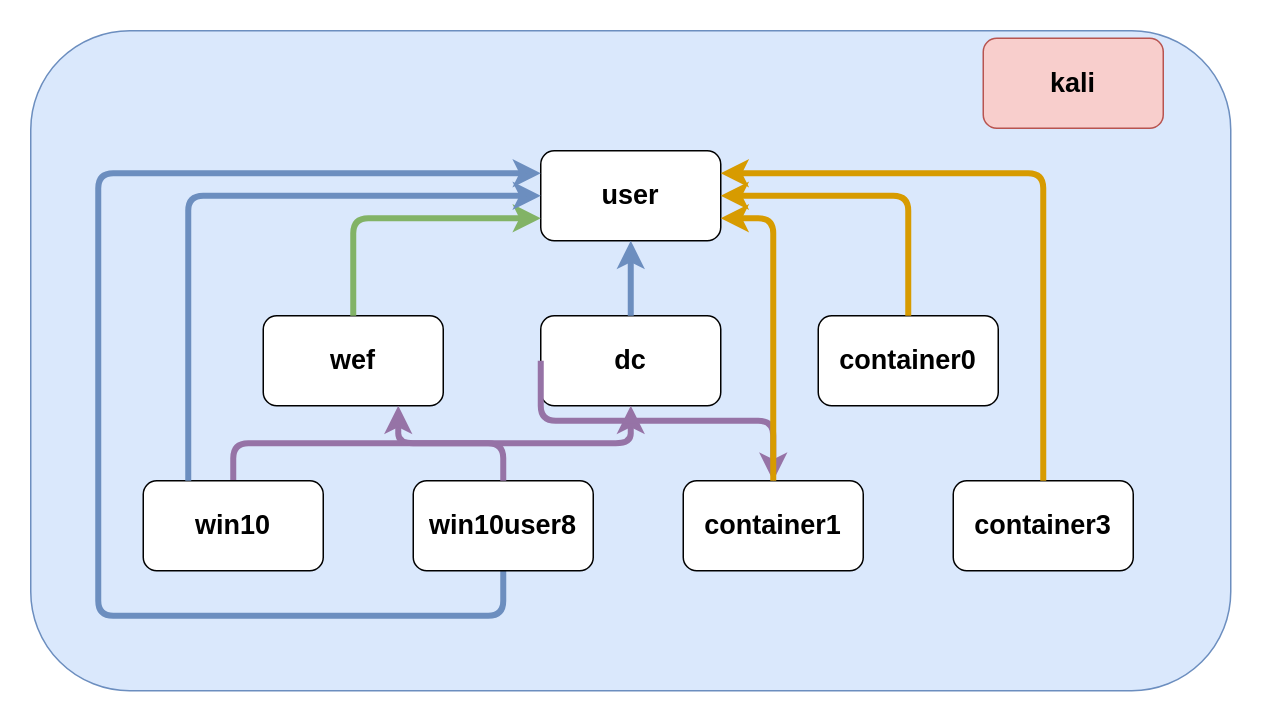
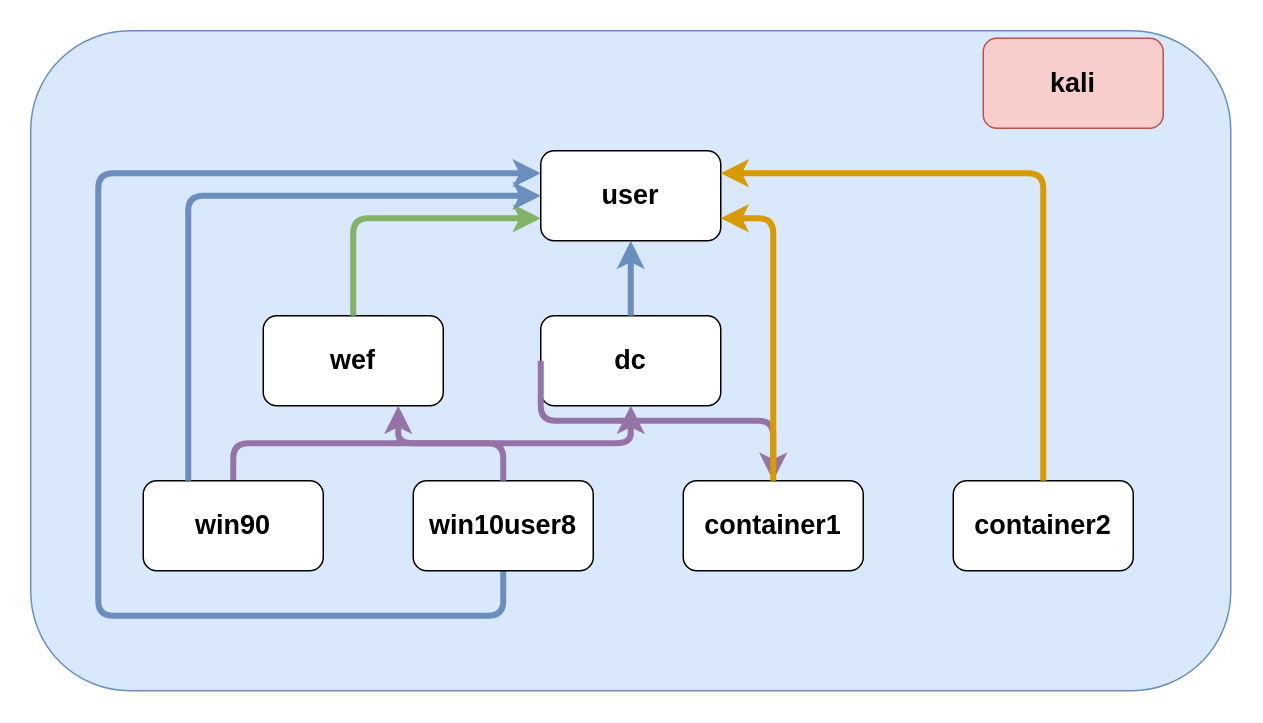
(879, 196) -> none
(908, 361) -> none
(233, 526) -> (233, 526)
(1043, 526) -> (1043, 526)
